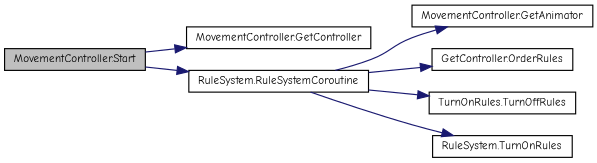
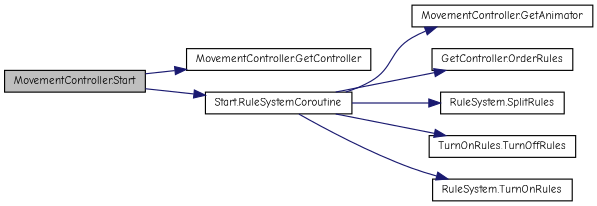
(279, 81) -> (279, 103)
none -> (502, 103)
